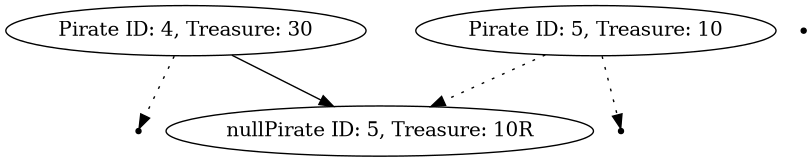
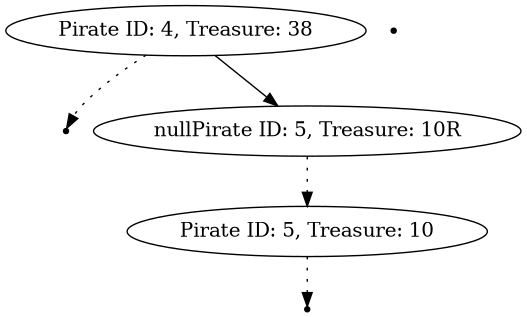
(186, 31) -> (186, 31)
(495, 78) -> (307, 174)
